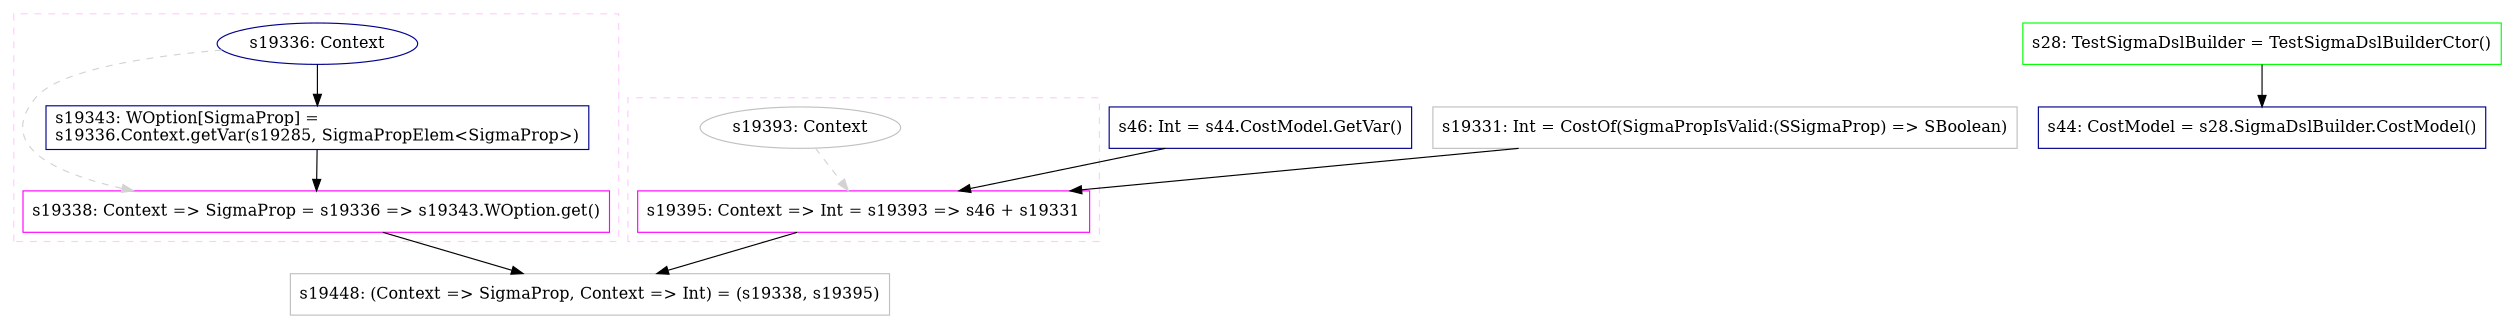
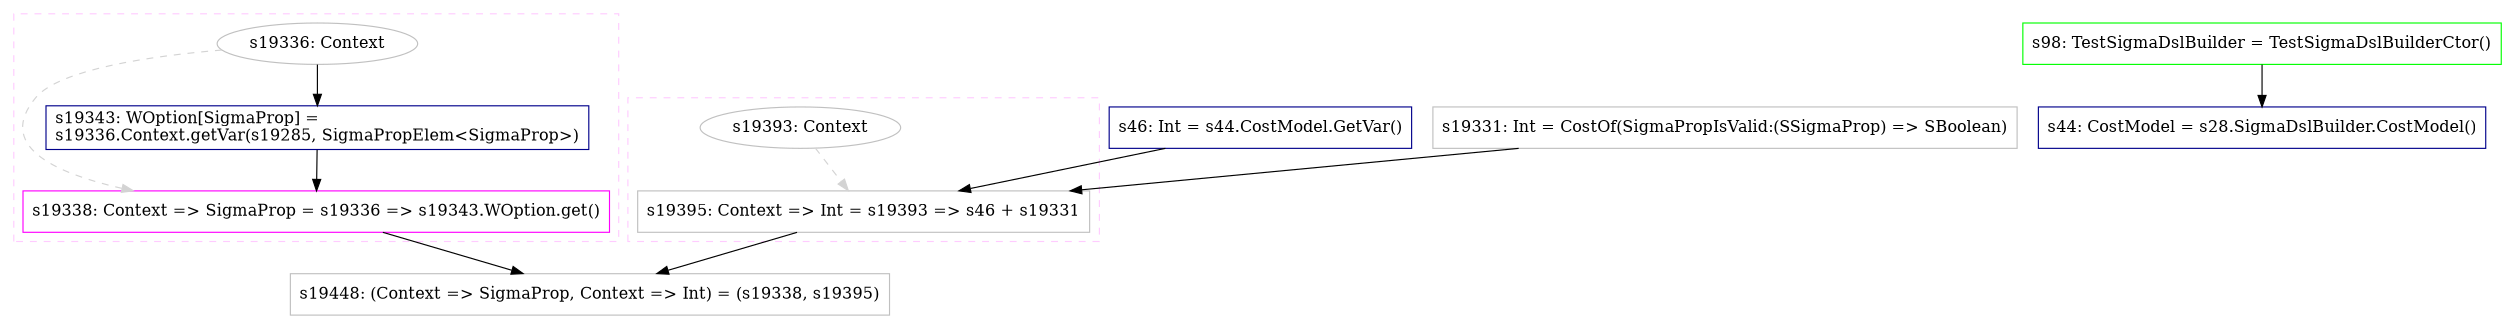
(317, 44) -> (317, 44)
(2262, 44) -> (2262, 44)
(864, 212) -> (864, 212)
